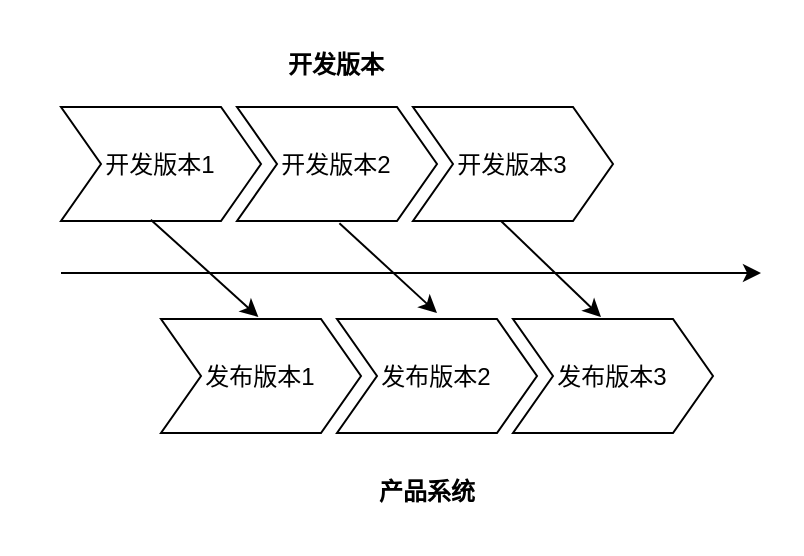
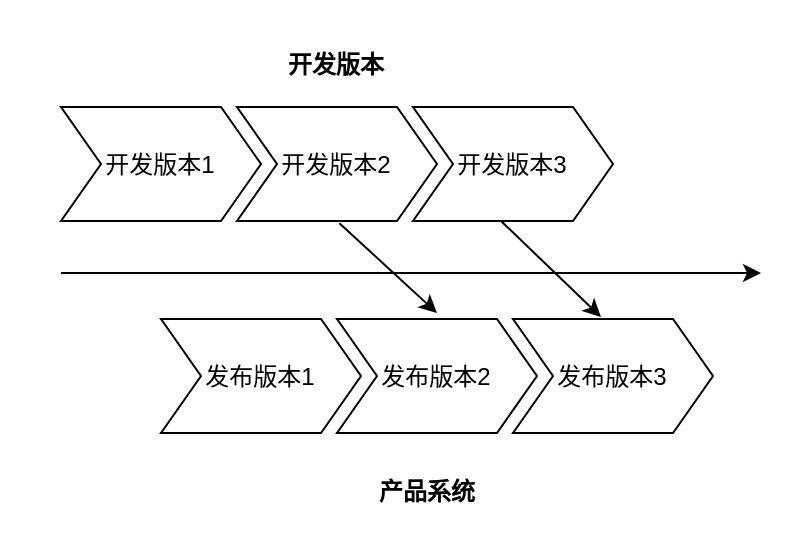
(231, 292) -> none
